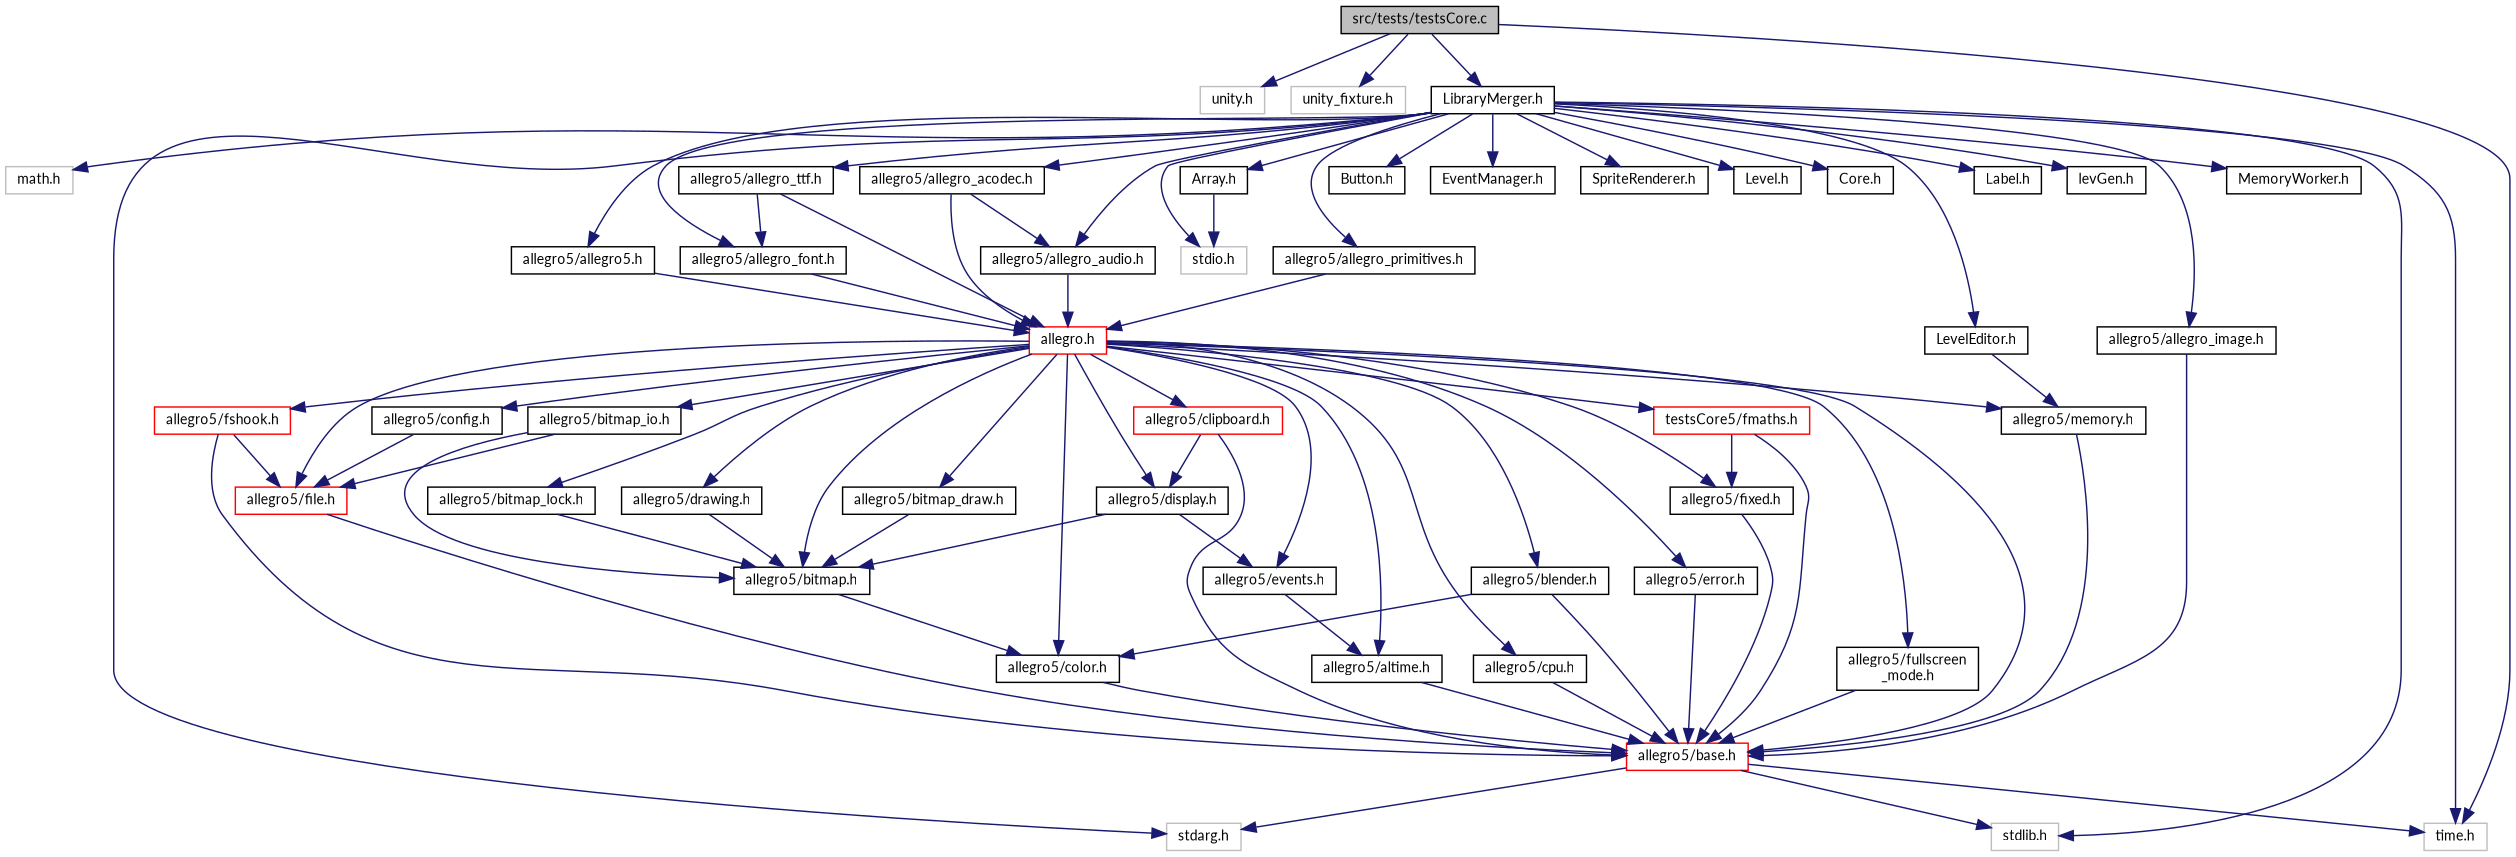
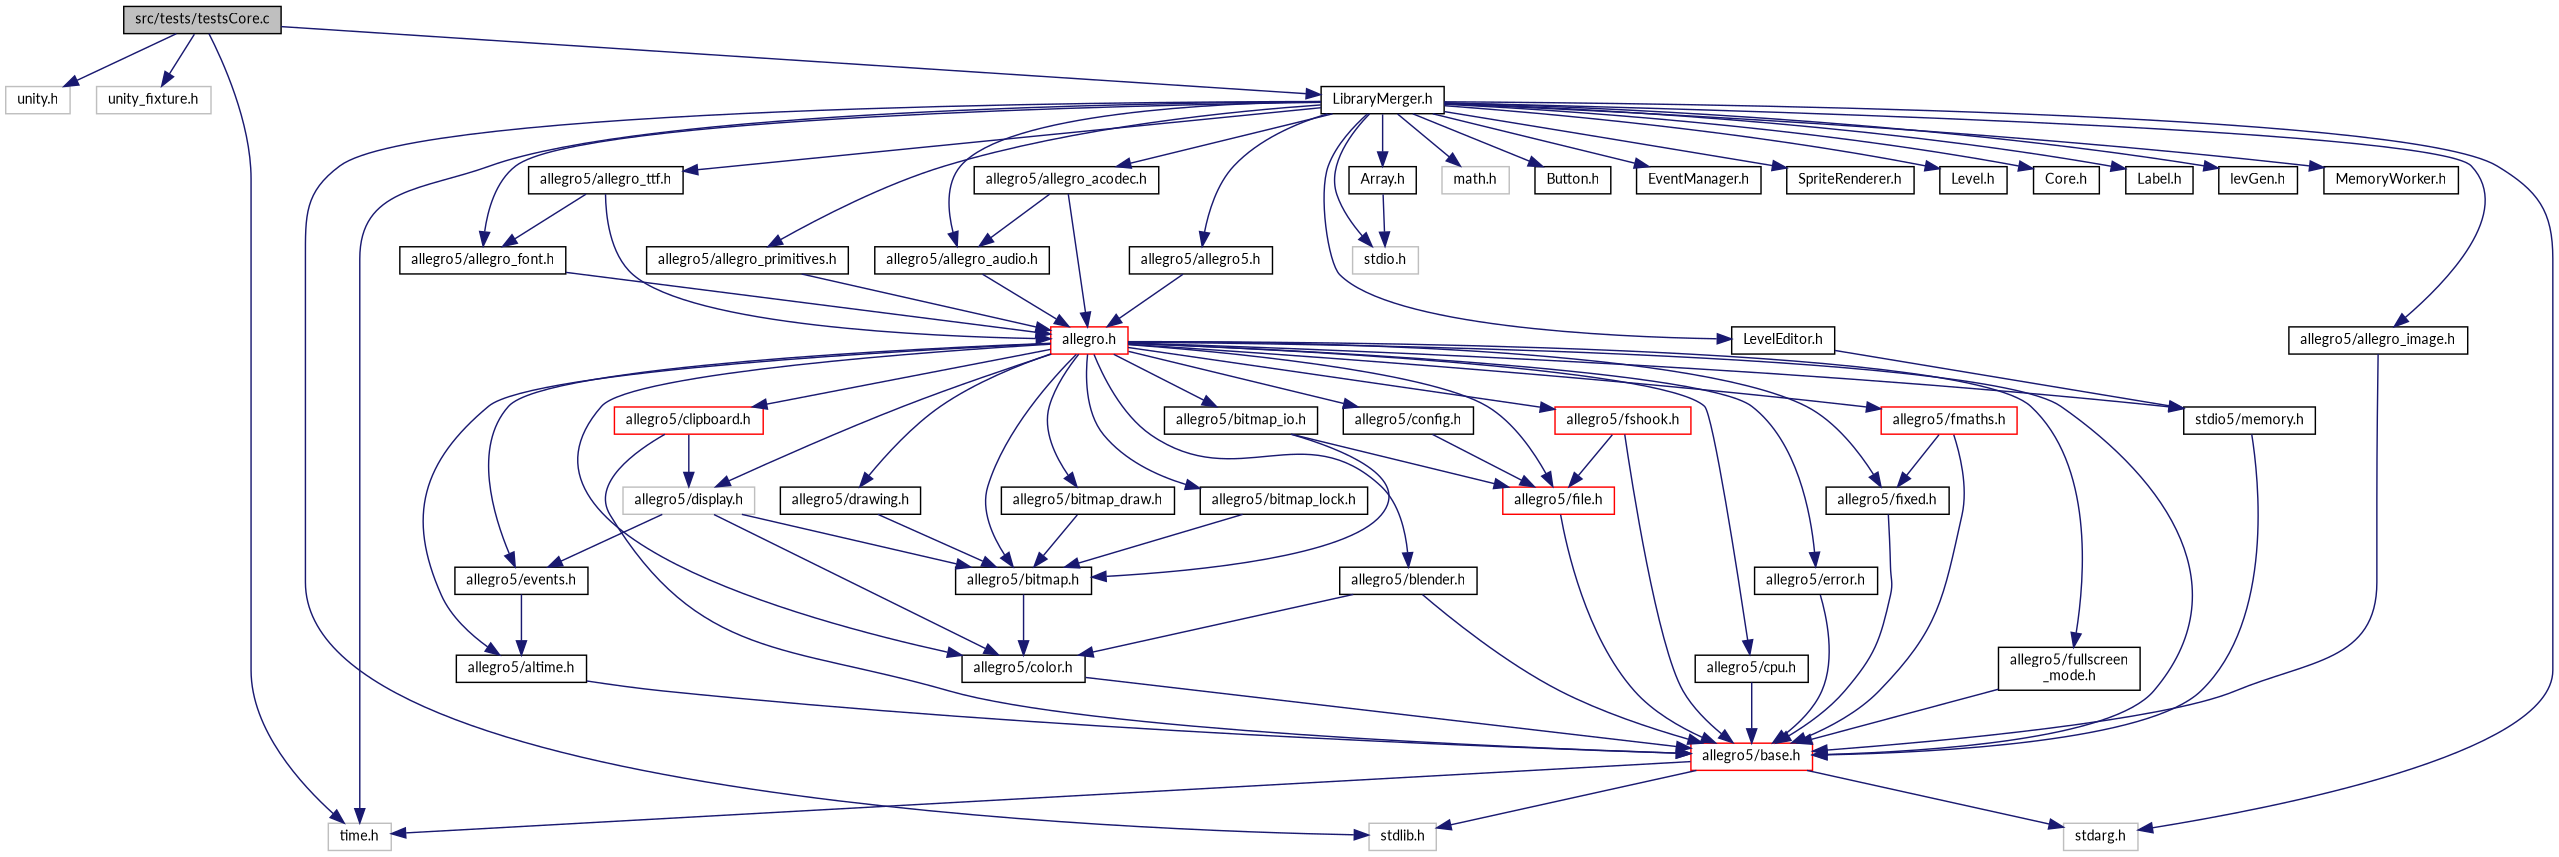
(1732, 421) -> (1949, 421)
(2074, 421) -> (2250, 421)
(1162, 501) -> (689, 501)
none -> (850, 582)
